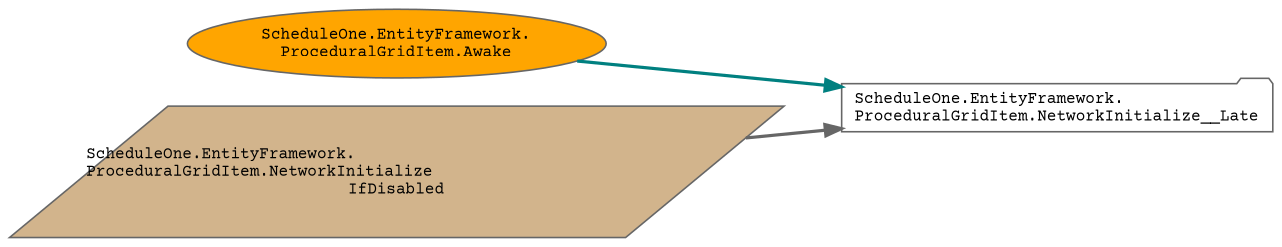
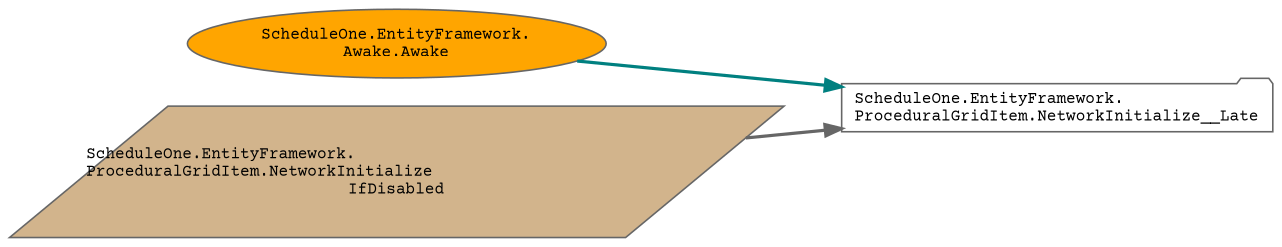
(397, 44) -> (397, 44)
